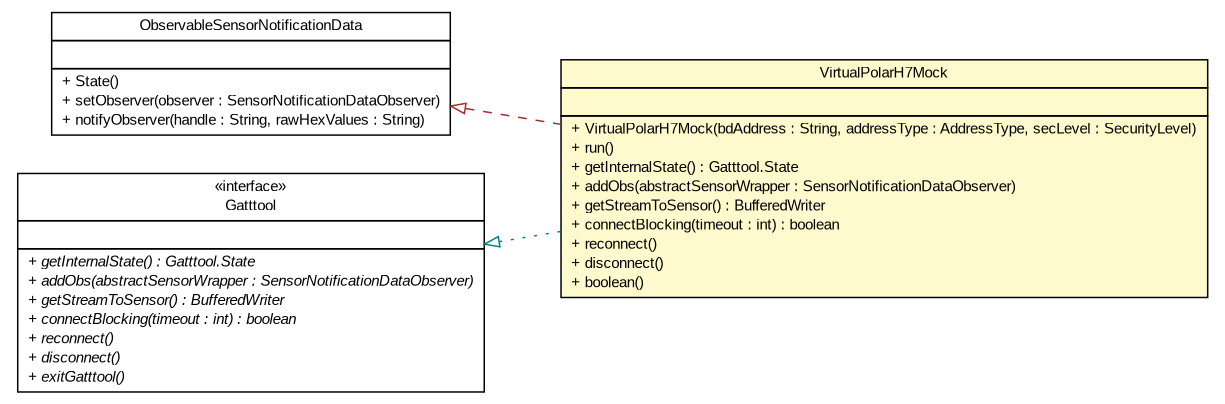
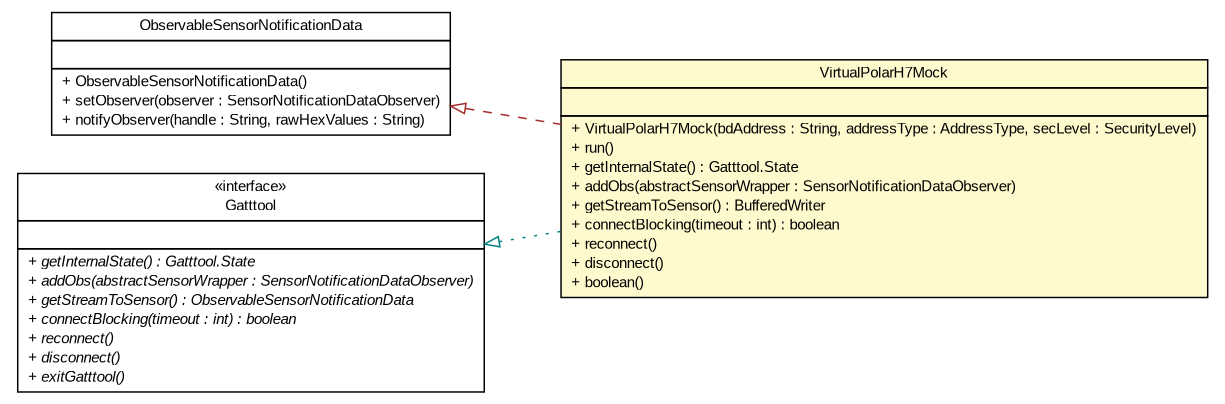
(91, 82) -> (185, 82)
(156, 300) -> (221, 300)
